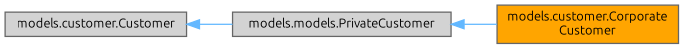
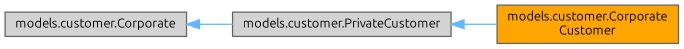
(96, 24) -> (96, 24)
(342, 24) -> (342, 24)
